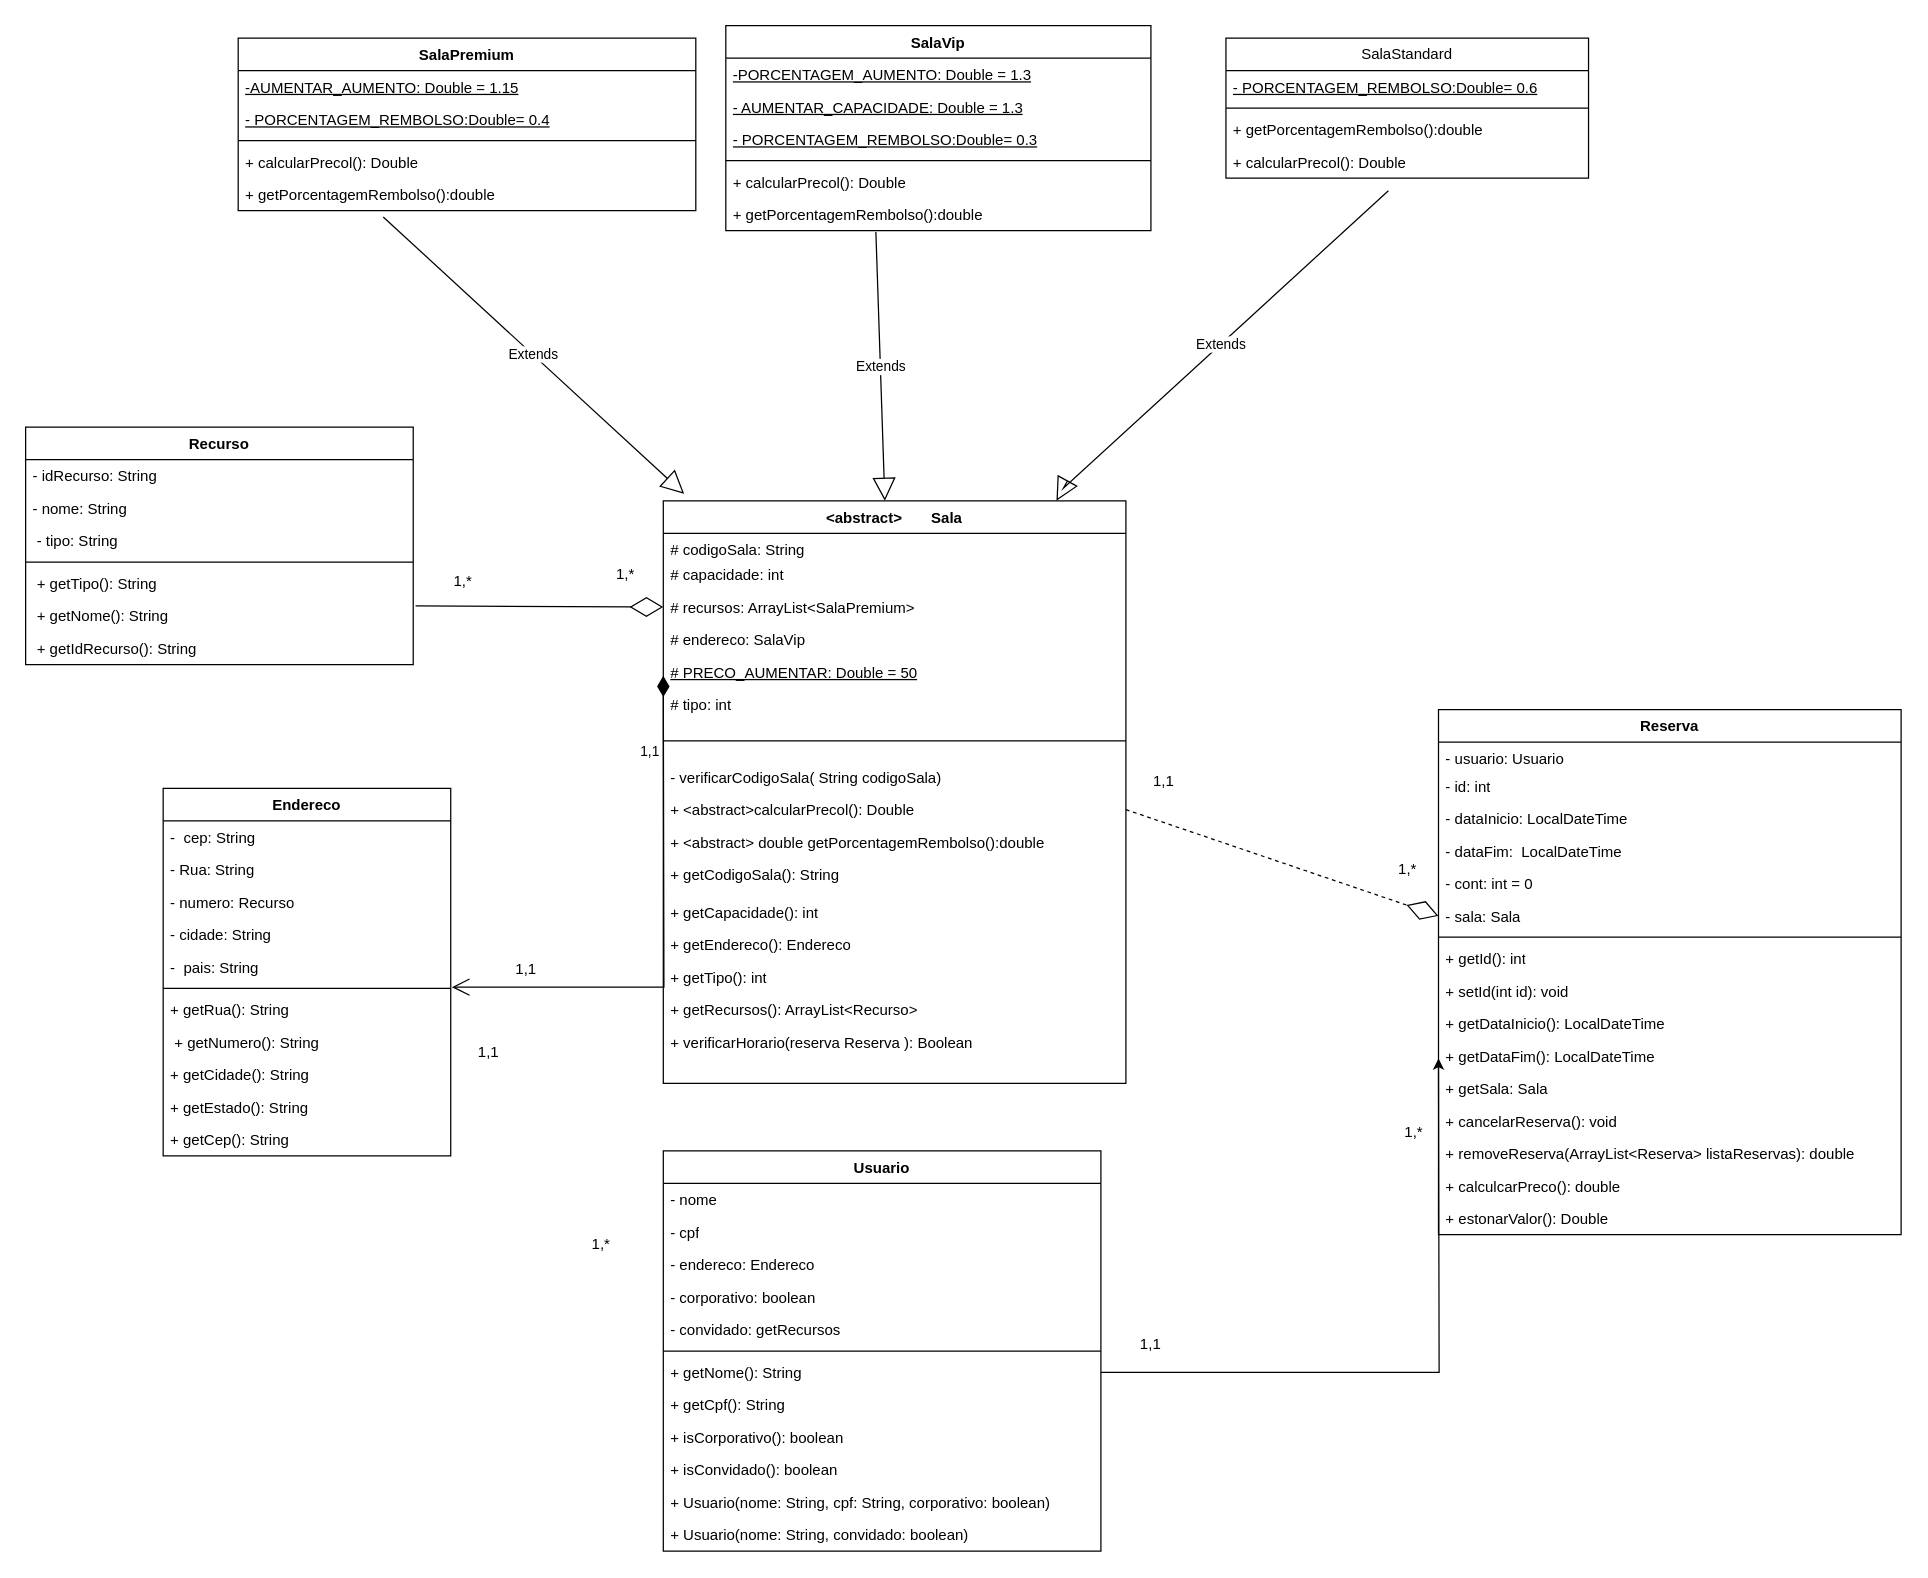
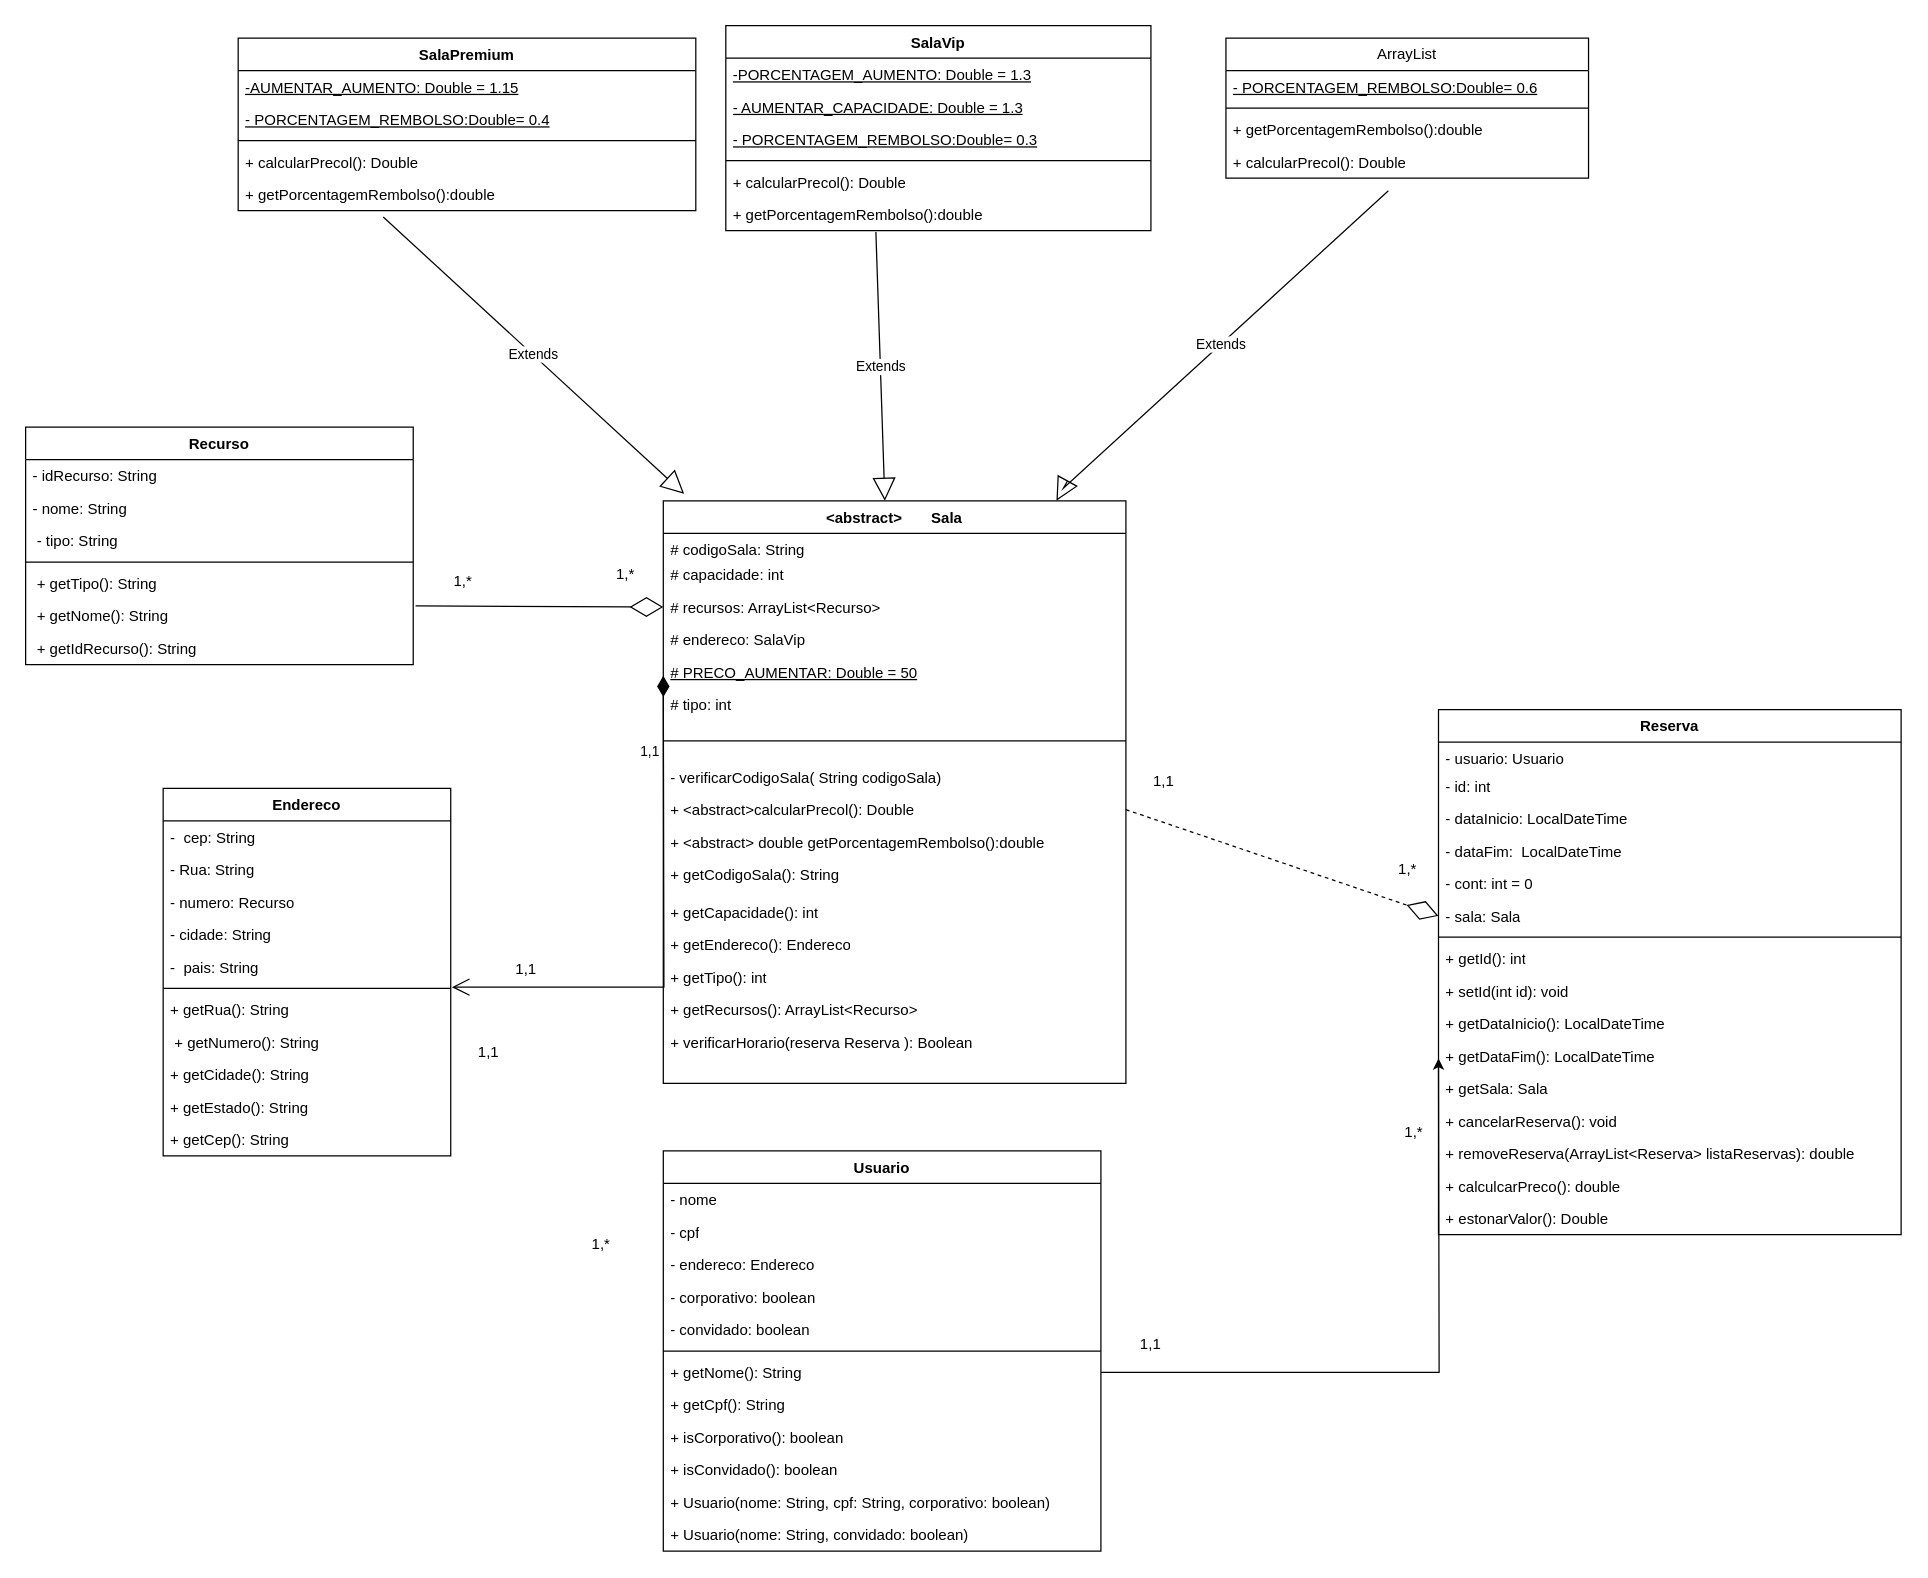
(1407, 54) -> (1407, 54)
(802, 608) -> (789, 608)
(764, 1331) -> (745, 1331)
